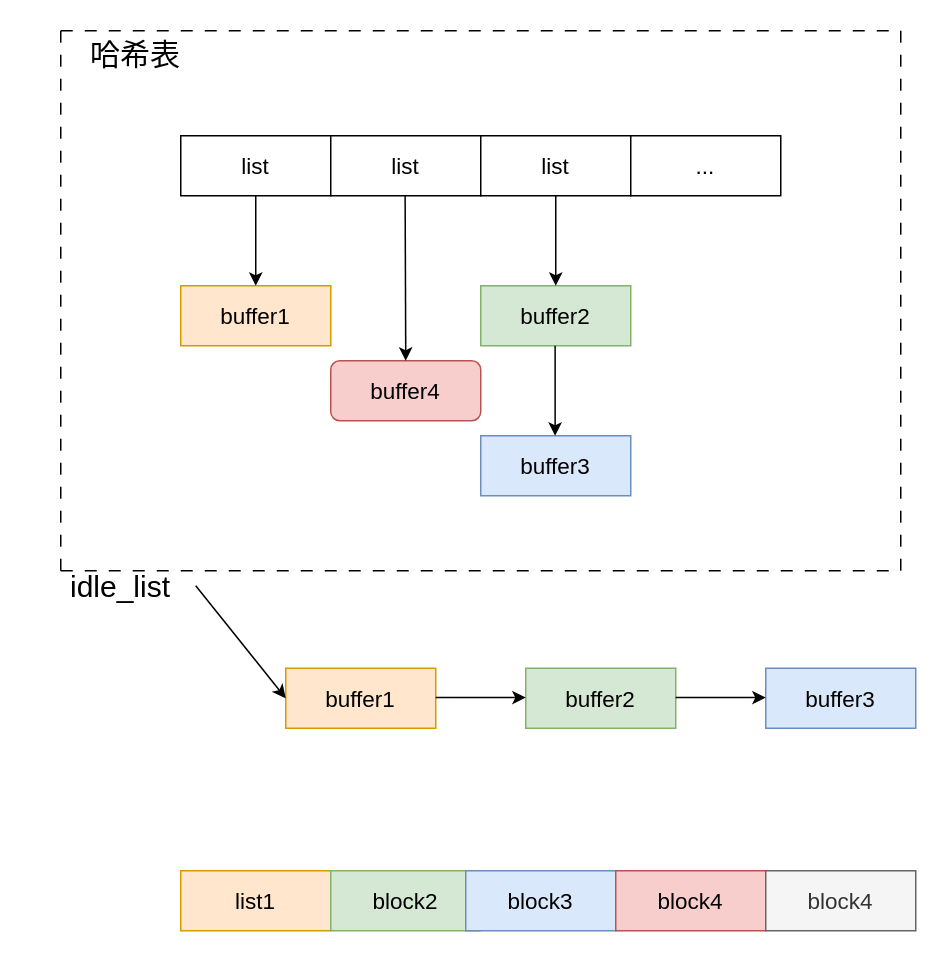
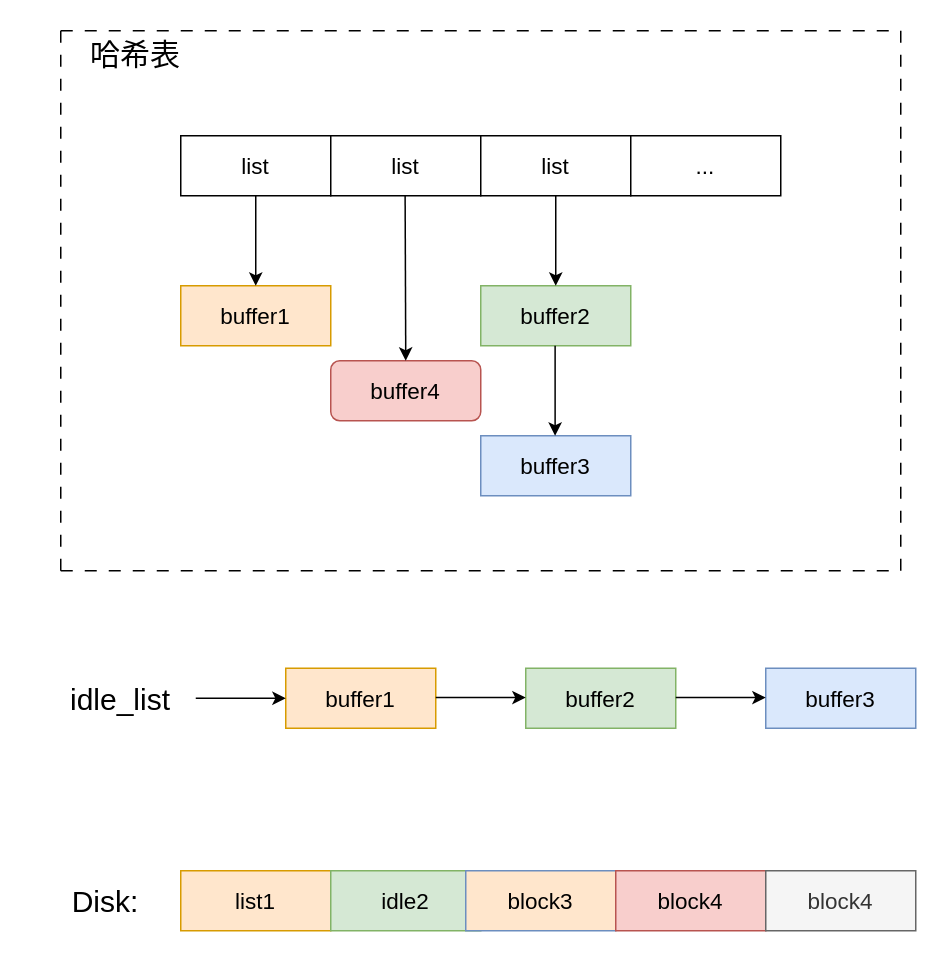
(121, 586) -> (121, 698)
none -> (106, 901)
(406, 901) -> (406, 901)
(541, 901) -> (541, 901)
